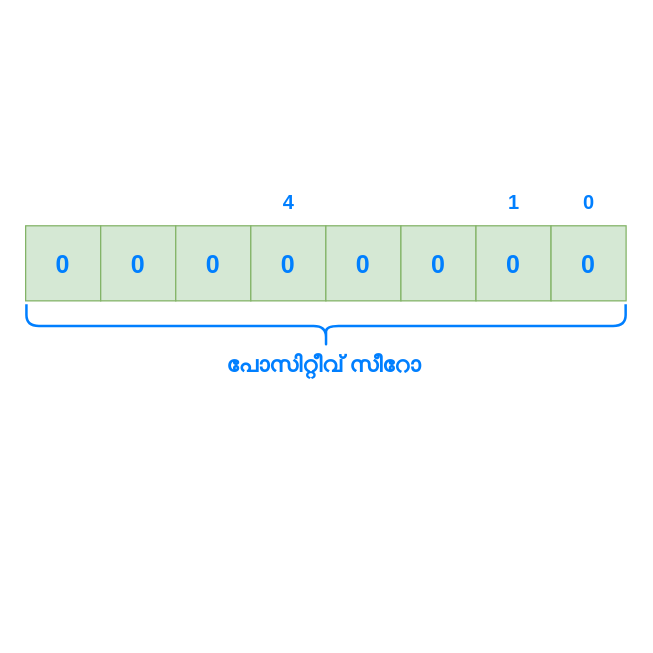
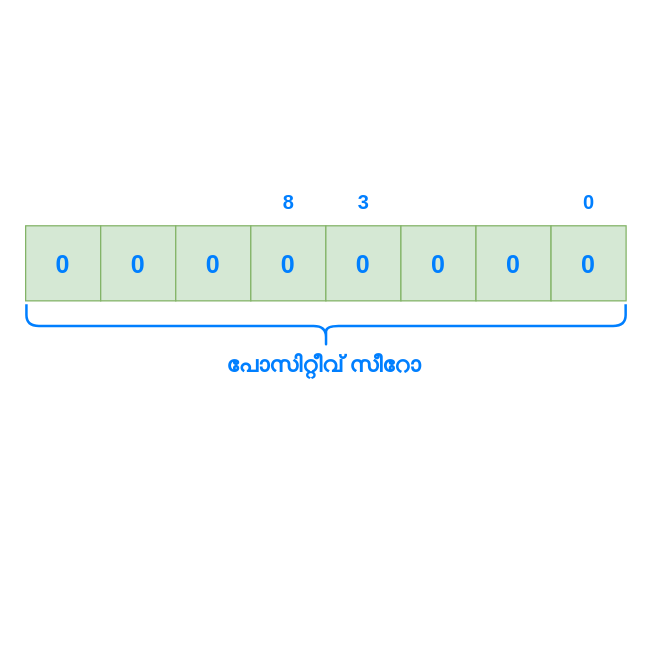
(289, 202) -> (289, 202)
none -> (363, 202)
(513, 202) -> none
